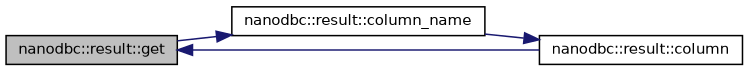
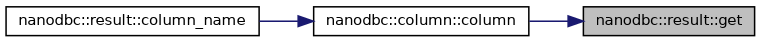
(197, 39) -> none
(641, 50) -> (421, 21)
